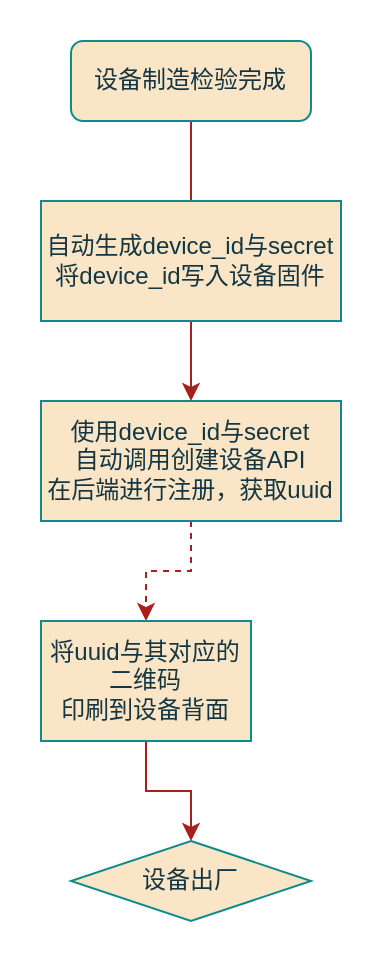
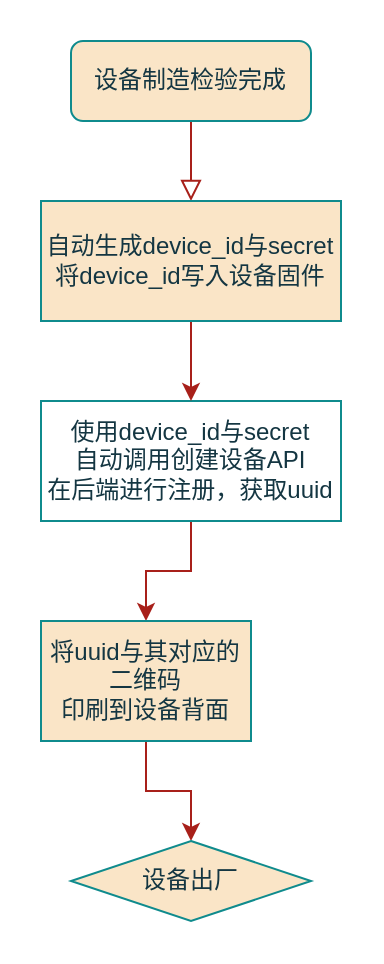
(191, 188) -> (191, 179)
(191, 461) -> (191, 461)
(173, 571) -> (173, 571)
